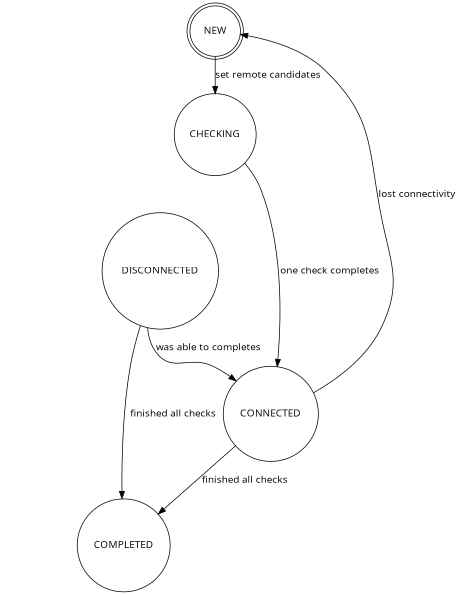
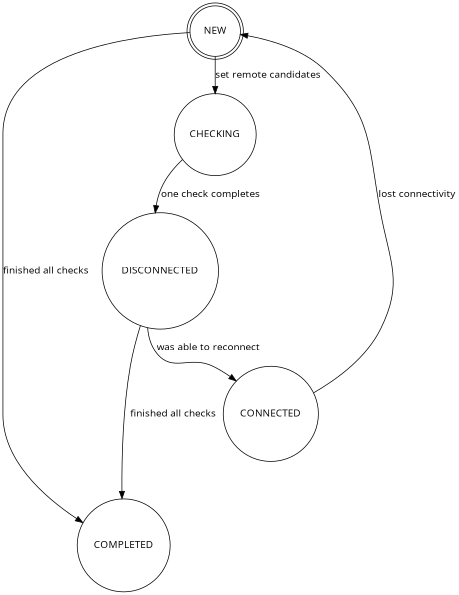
(277, 258) -> (165, 180)
(209, 348) -> (209, 348)
(200, 478) -> (3, 224)
